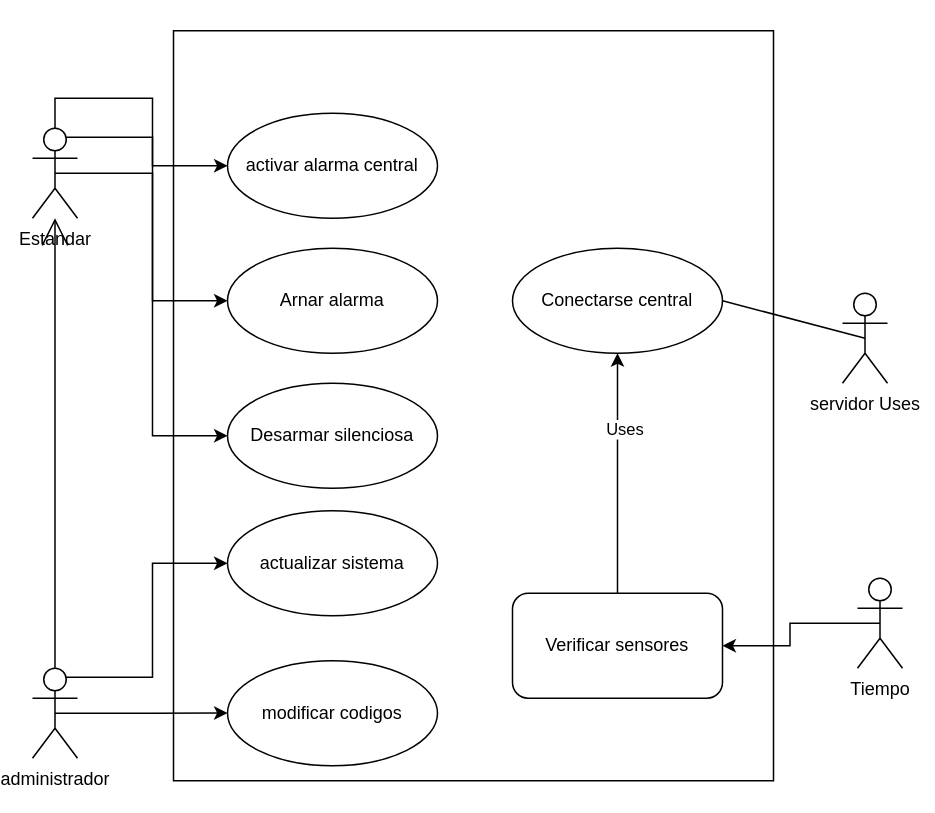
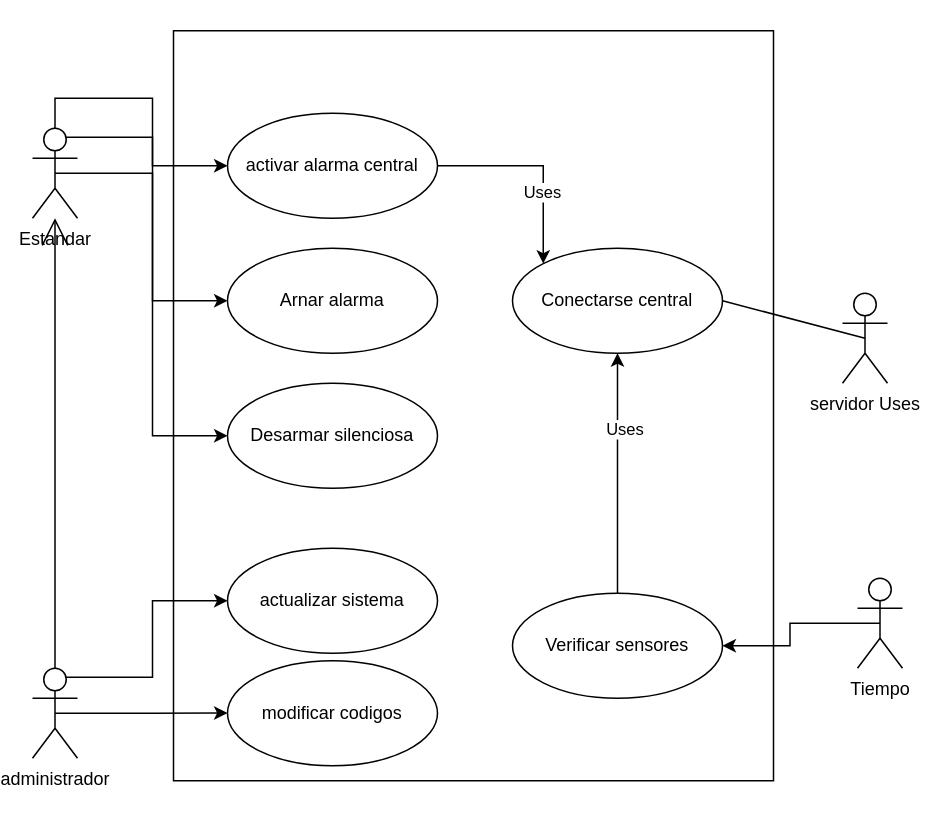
none -> (534, 166)
(332, 563) -> (332, 601)
(617, 646) -> (617, 646)
